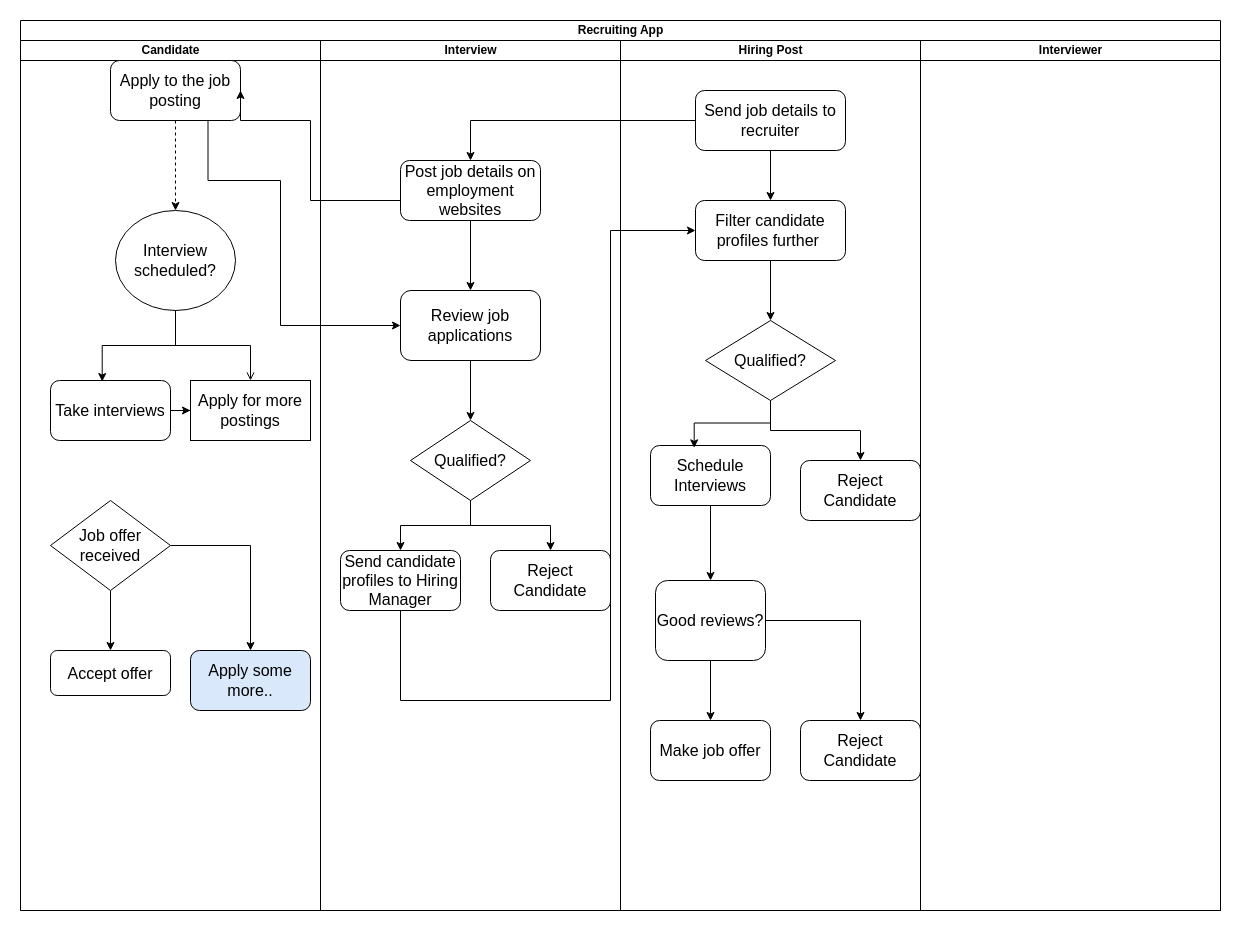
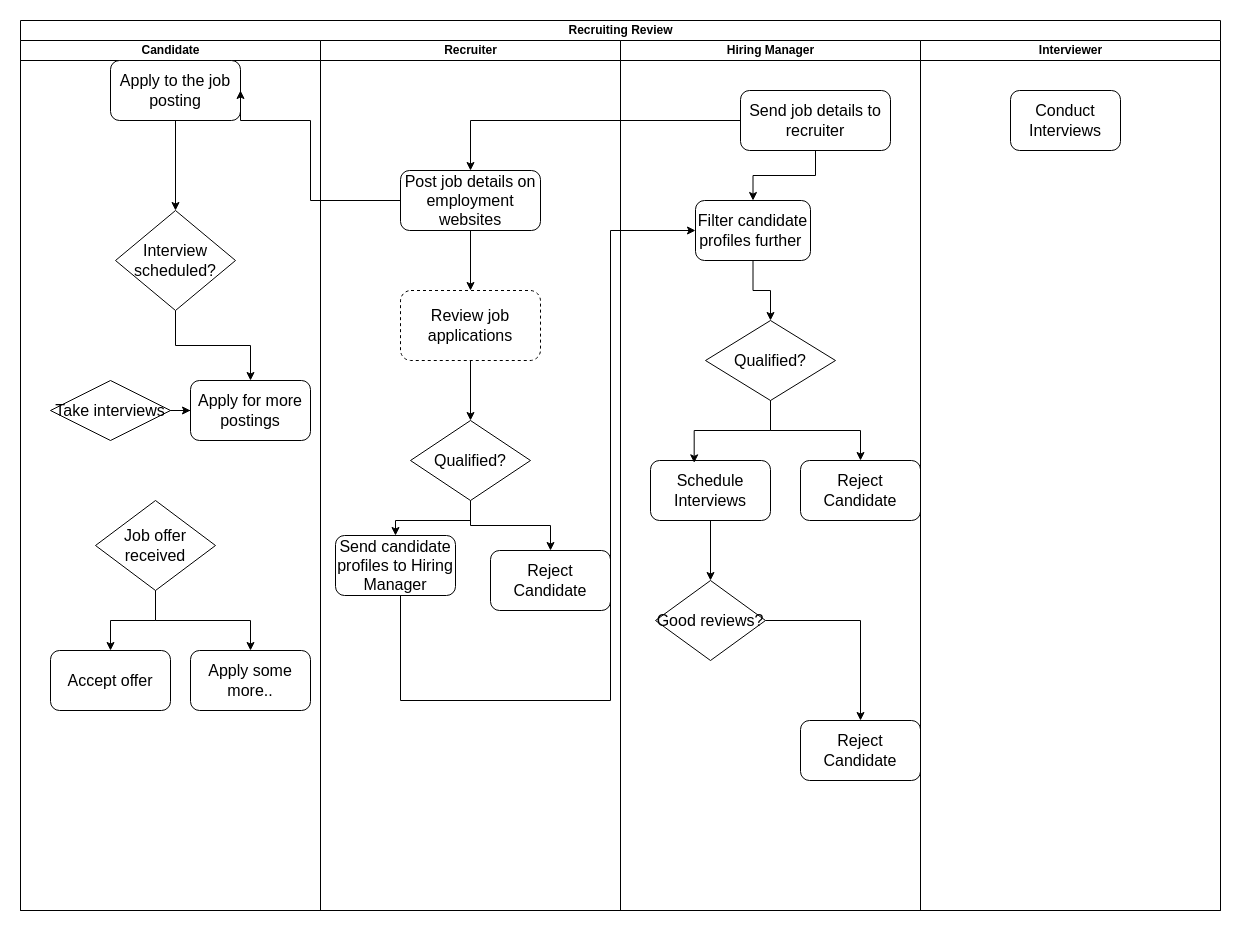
(621, 31) -> (621, 31)
(471, 51) -> (471, 51)
(771, 51) -> (771, 51)
(771, 121) -> (816, 121)
none -> (1066, 121)
(176, 163) -> (176, 163)
(471, 191) -> (471, 201)
(771, 231) -> (753, 231)
(281, 244) -> none
(176, 261) -> (176, 261)
(471, 326) -> (471, 326)
(124, 346) -> none
(251, 374) -> (251, 372)
(111, 411) -> (111, 411)
(251, 411) -> (251, 411)
(711, 476) -> (711, 491)
(111, 546) -> (156, 546)
(401, 581) -> (396, 566)
(711, 621) -> (711, 621)
(111, 673) -> (111, 681)
(251, 681) -> (251, 681)
(711, 687) -> none
(711, 751) -> none
